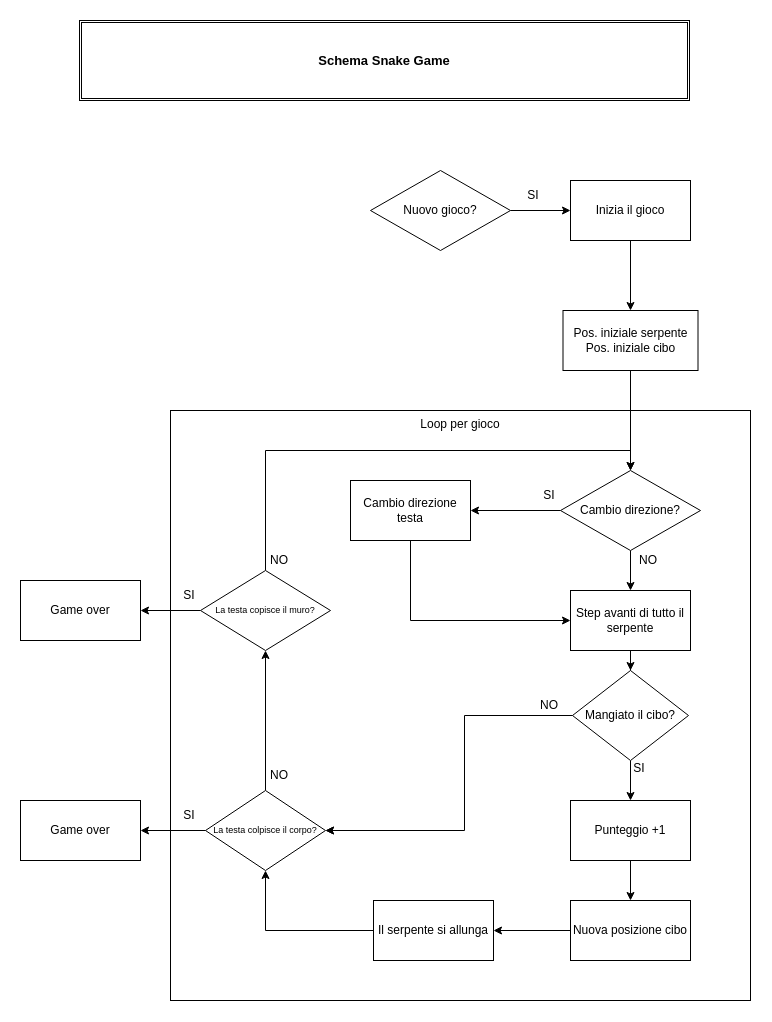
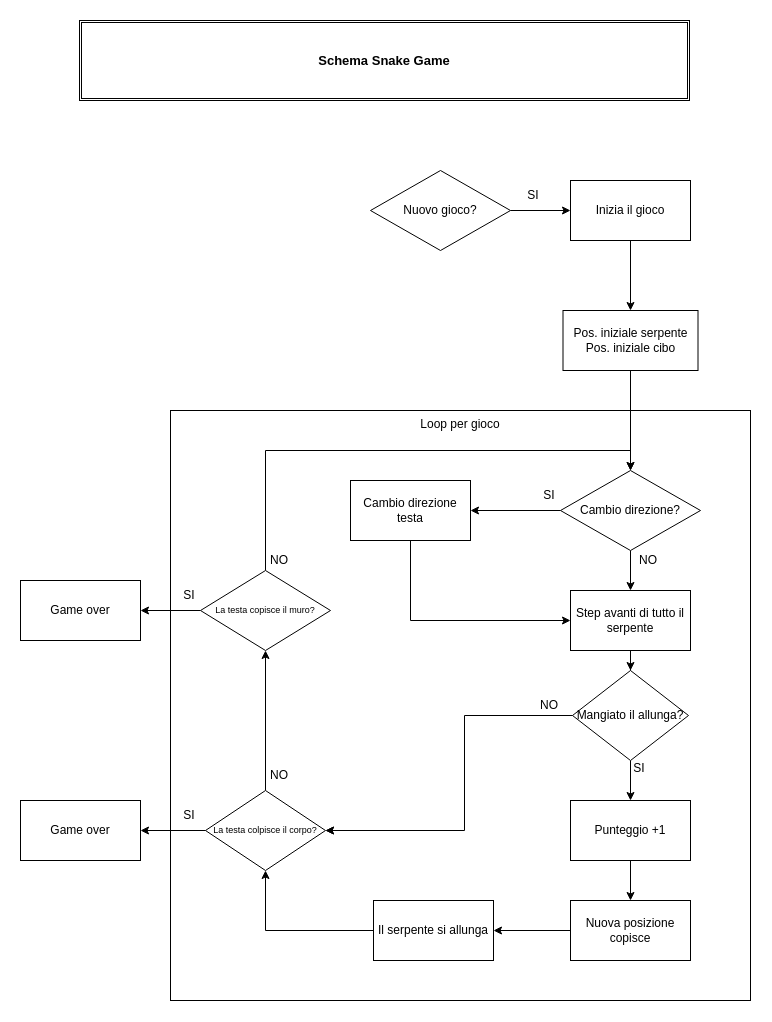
(631, 716) -> (631, 716)
(631, 931) -> (631, 931)
